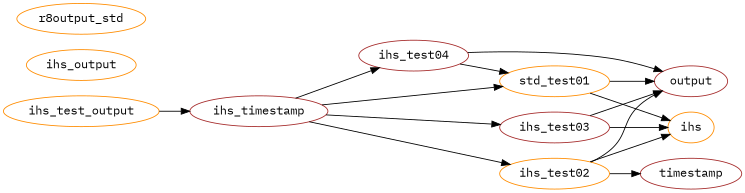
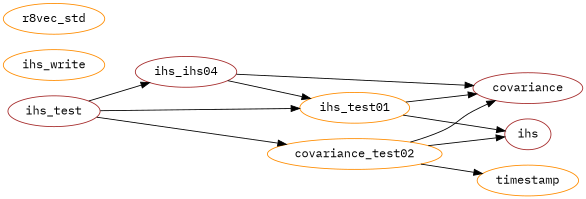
(81, 19) -> (54, 19)
(414, 56) -> (186, 72)
(81, 65) -> (54, 65)
(555, 81) -> (355, 108)
(691, 81) -> (528, 88)
(81, 111) -> none
(259, 111) -> (54, 111)
(555, 127) -> none
(691, 127) -> (528, 134)
(555, 174) -> (355, 154)
(691, 174) -> (528, 181)
